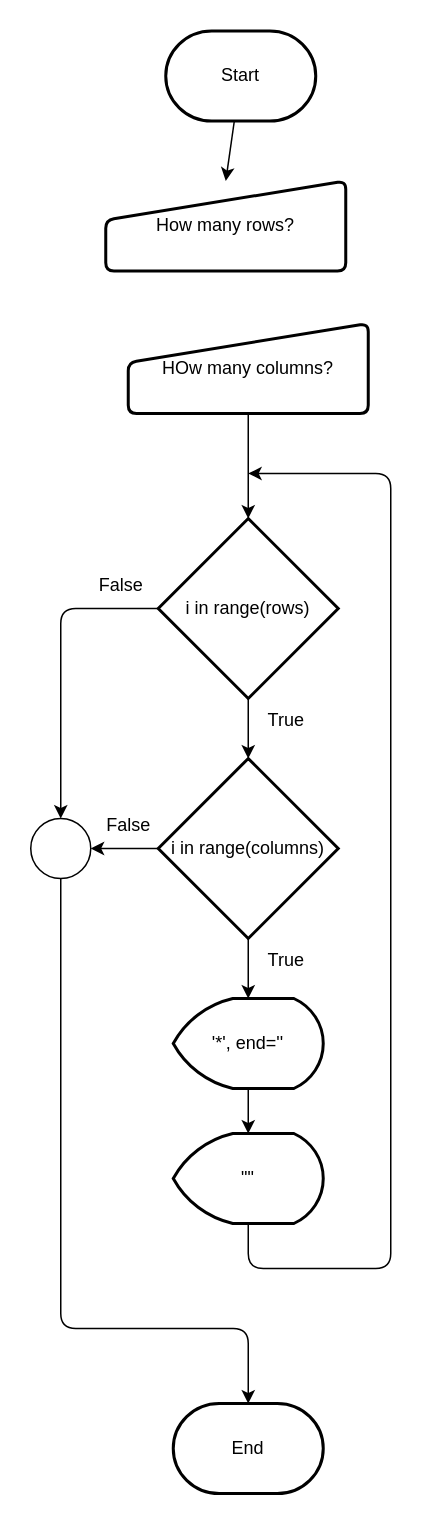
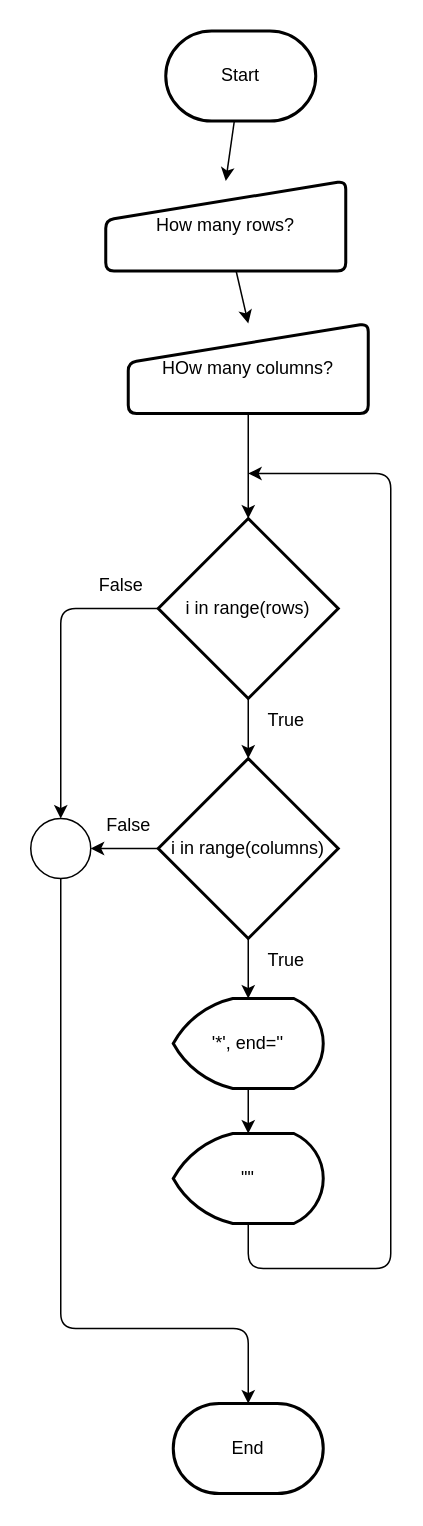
none -> (241, 292)
